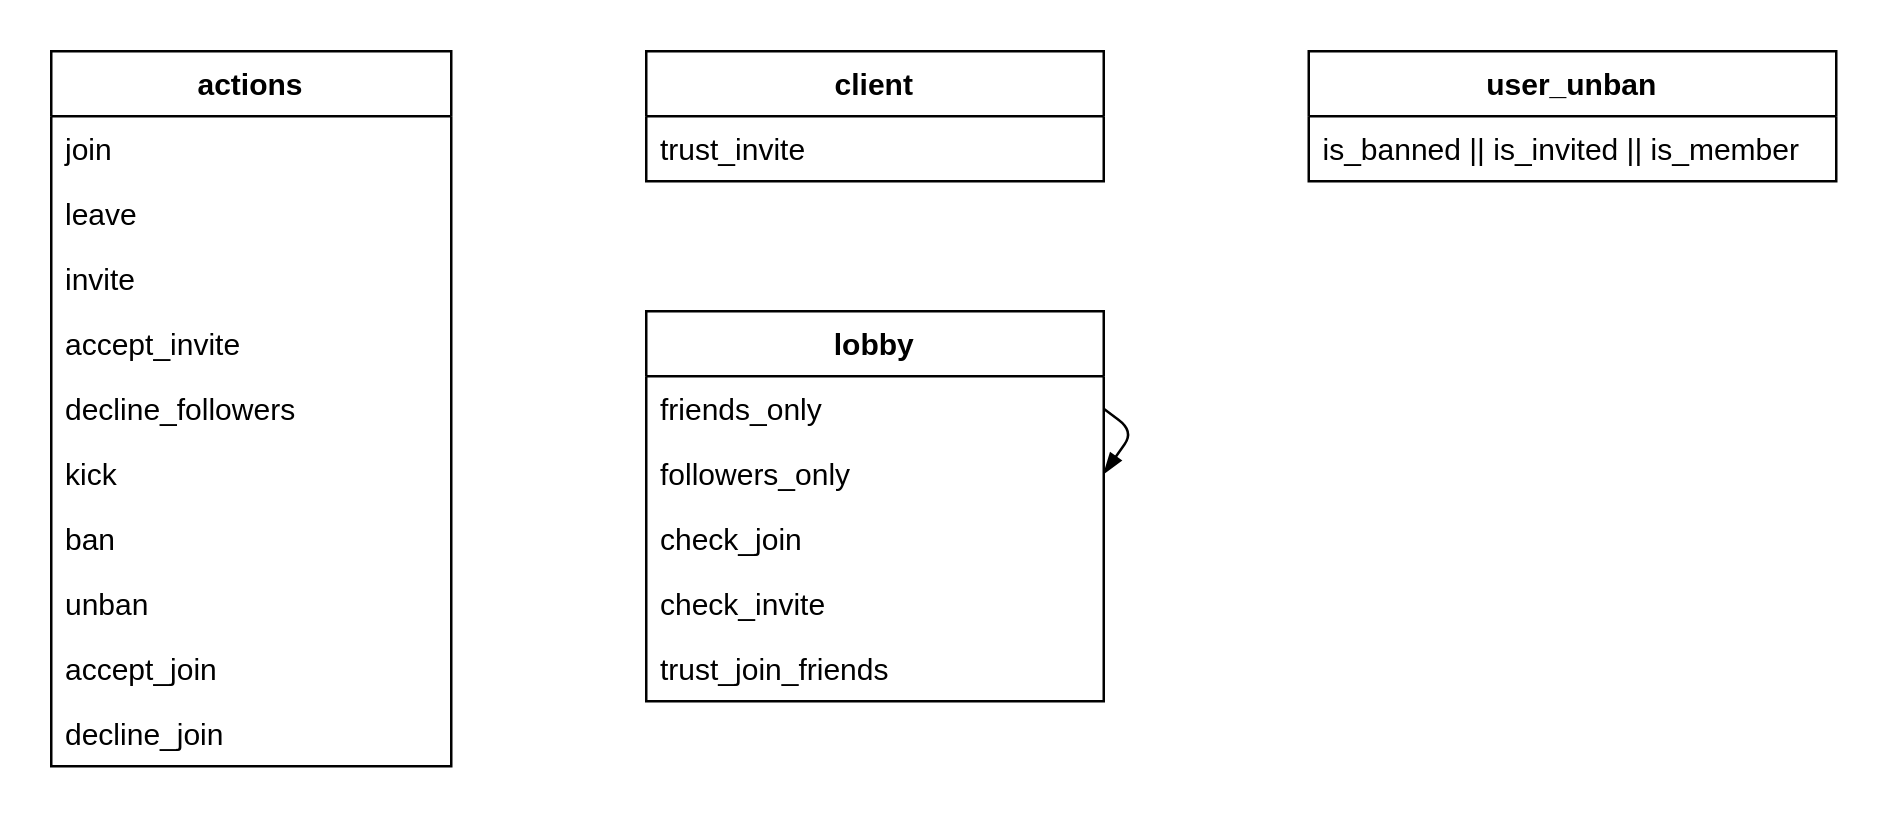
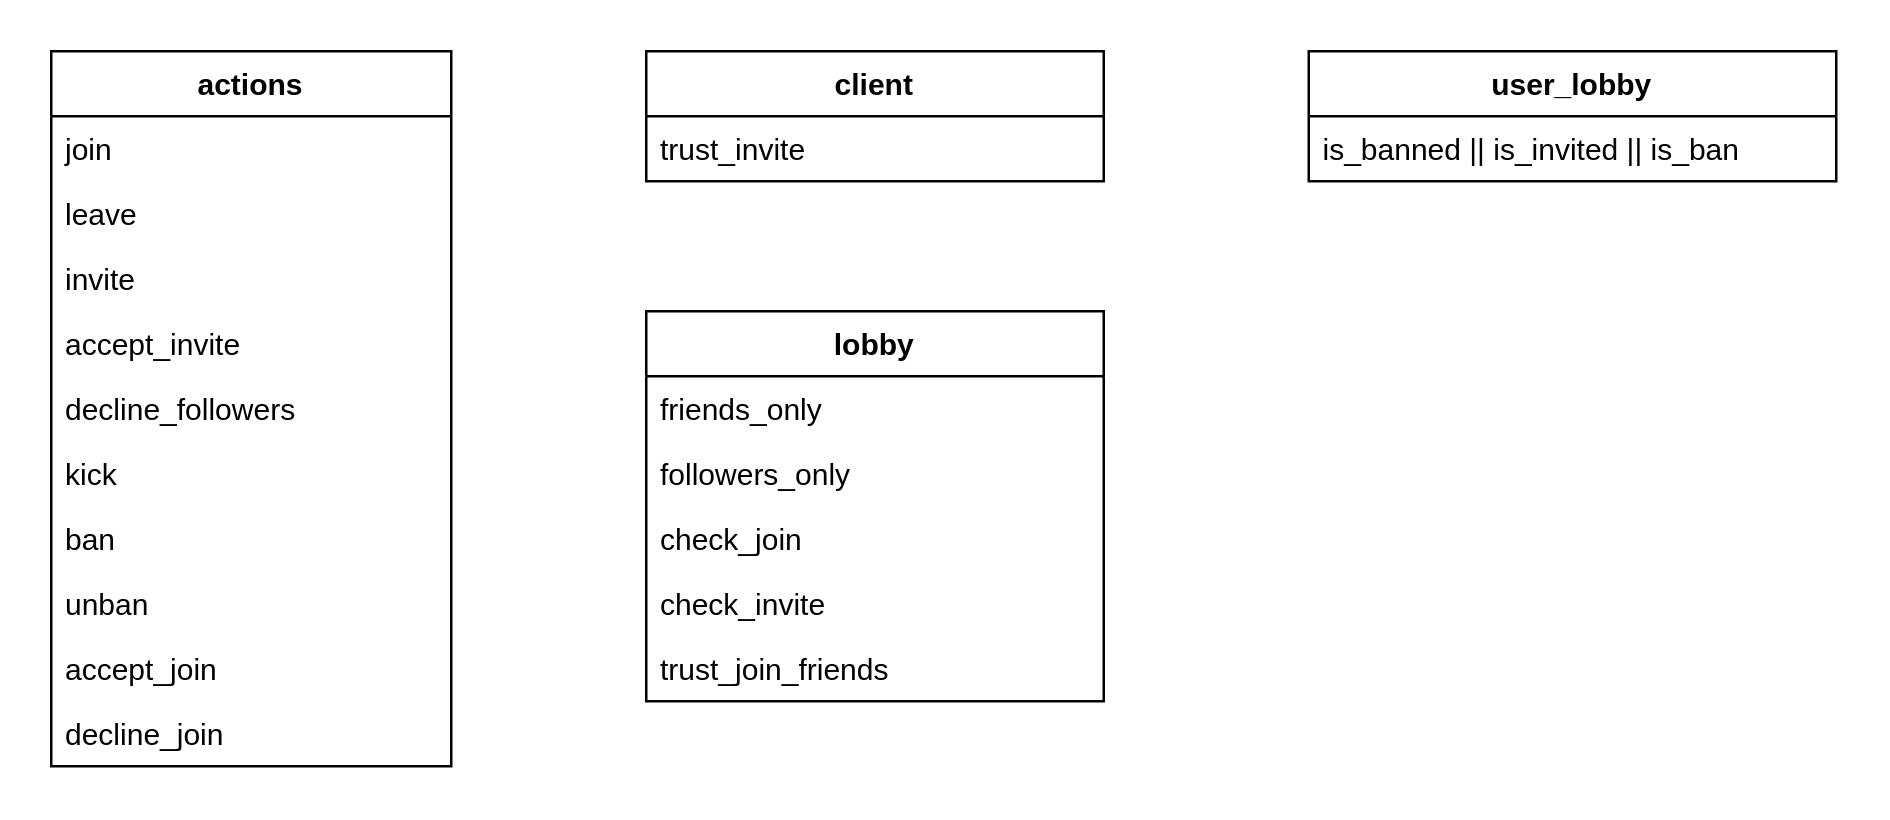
(1571, 85) -> (1571, 85)
(1574, 150) -> (1549, 150)
(1128, 432) -> none
